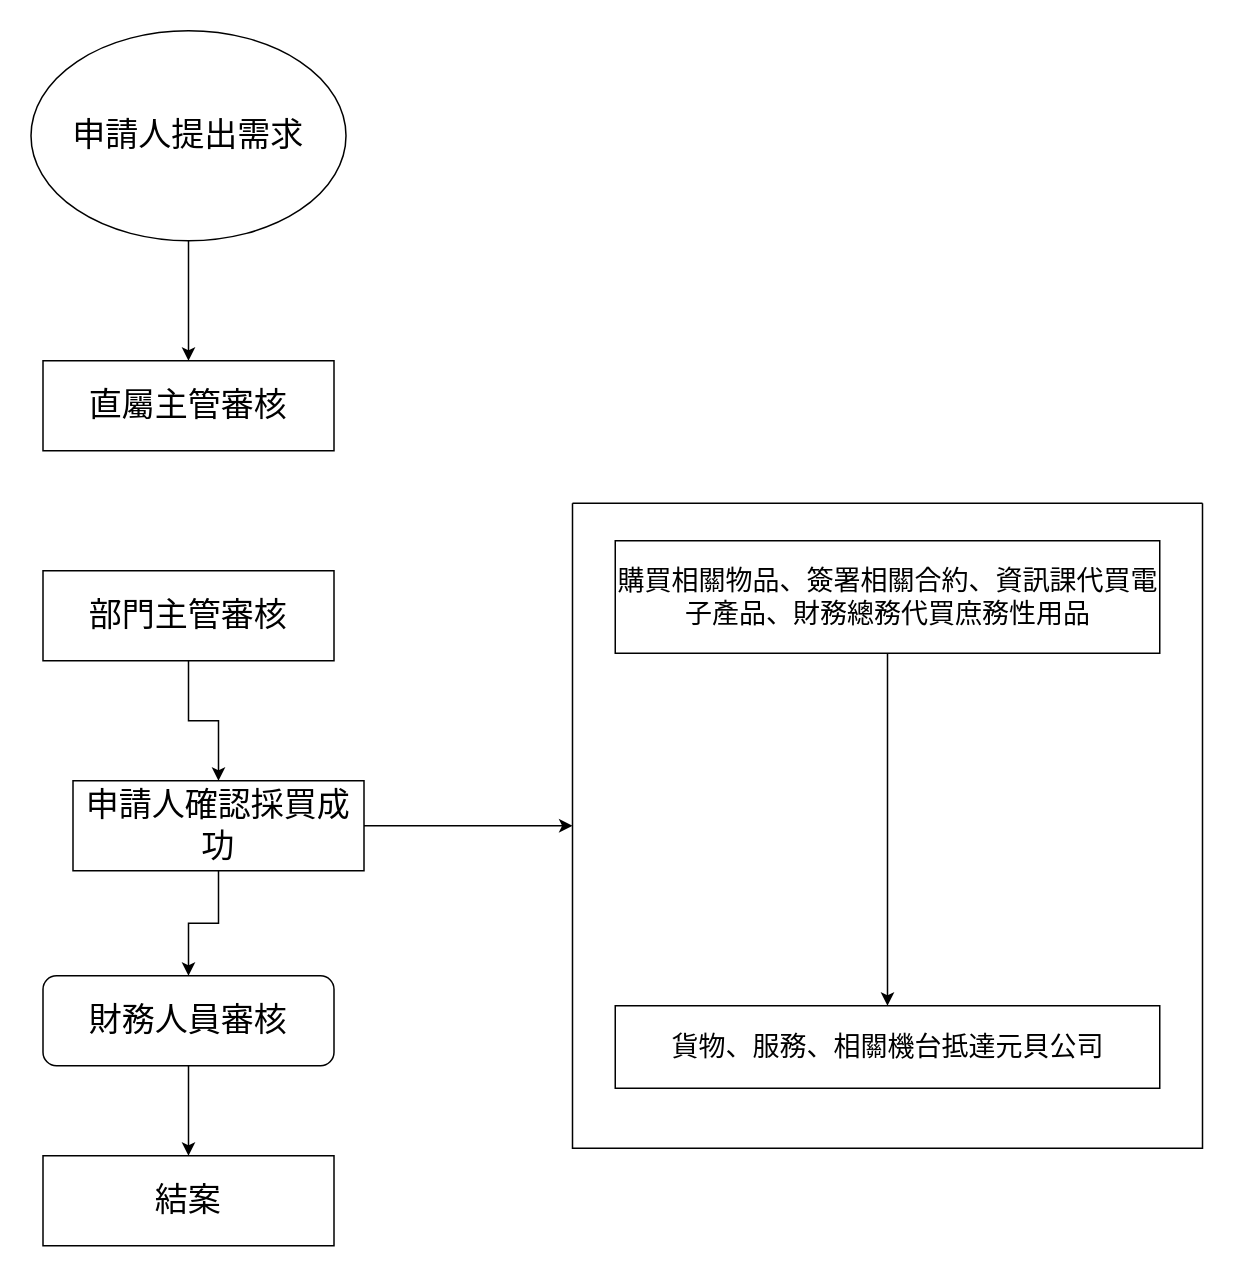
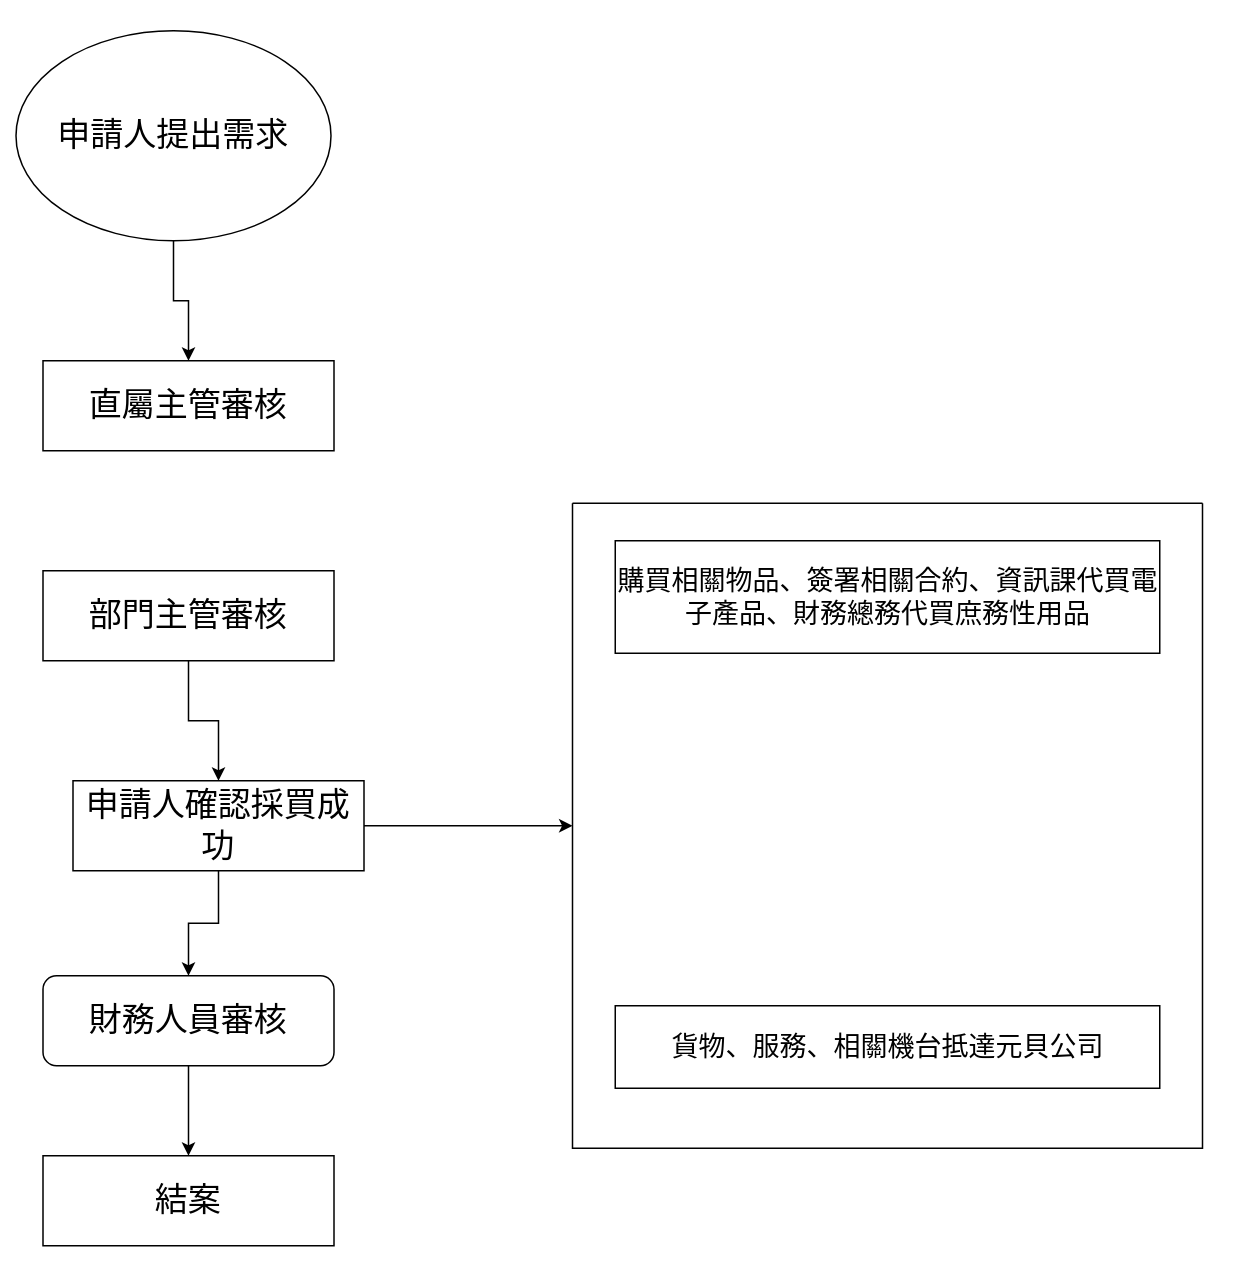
(188, 136) -> (173, 136)
(887, 825) -> none
